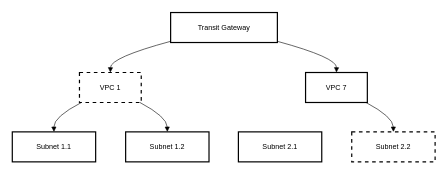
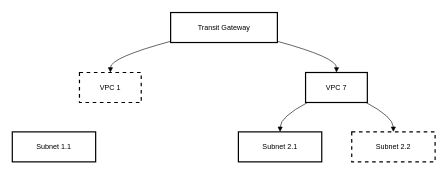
(66, 112) -> none
(156, 112) -> none
none -> (290, 113)
(167, 147) -> none
